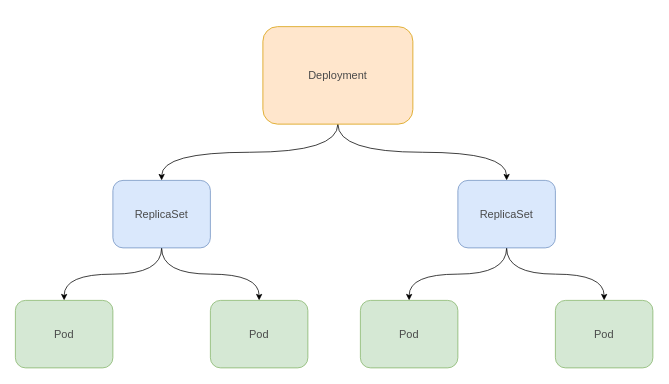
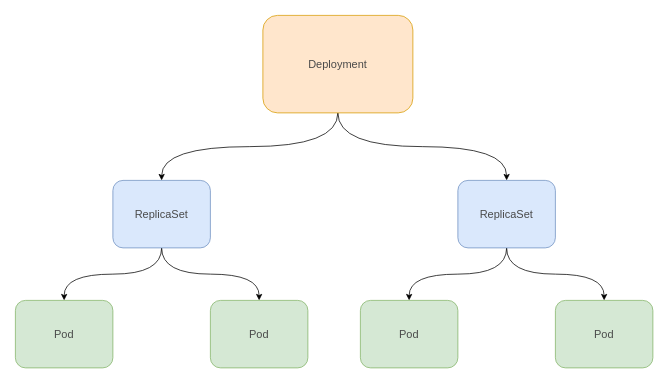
(338, 75) -> (338, 64)
